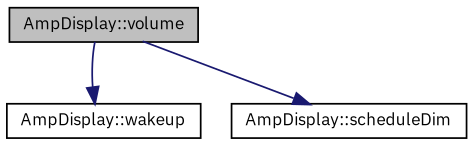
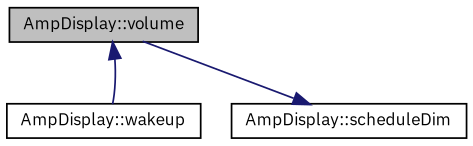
(92, 64) -> (115, 82)
